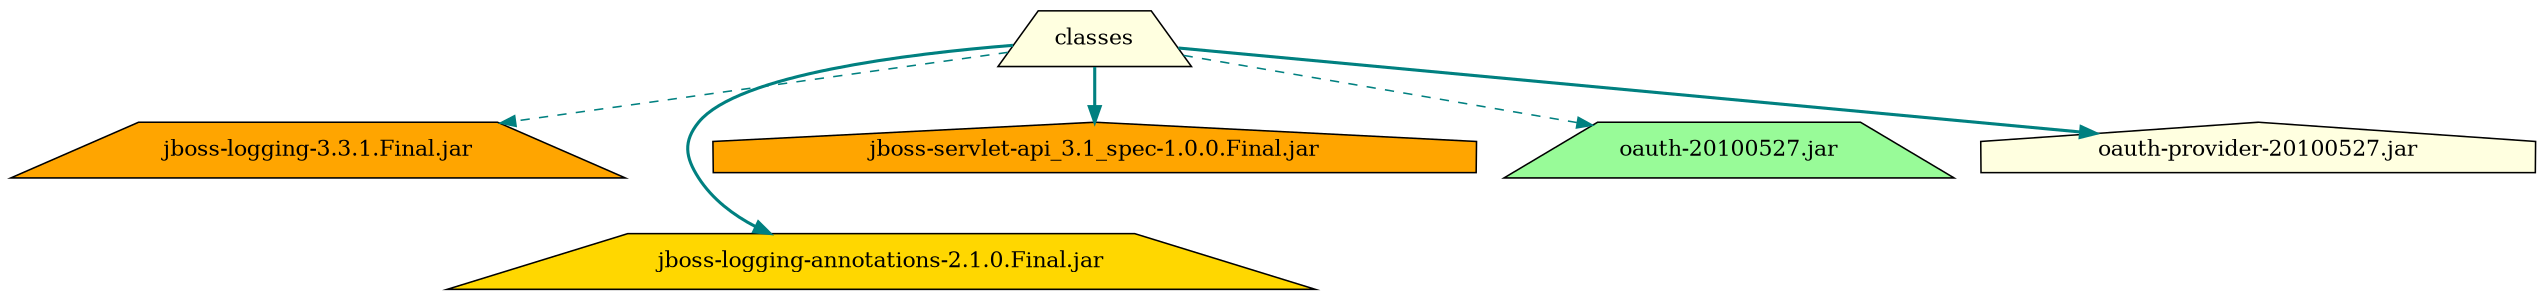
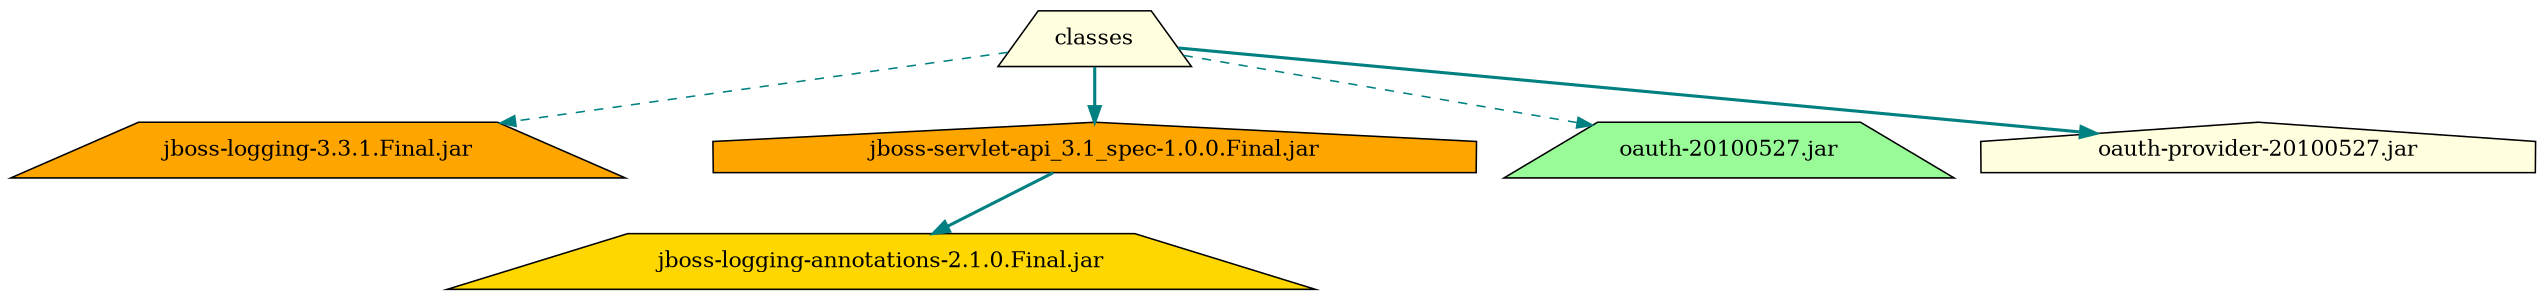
(729, 101) -> (1000, 200)
